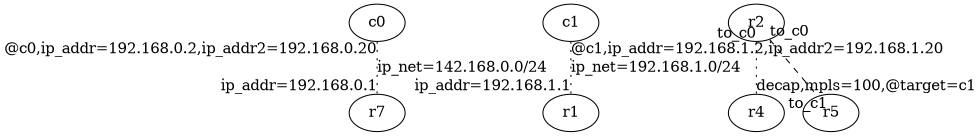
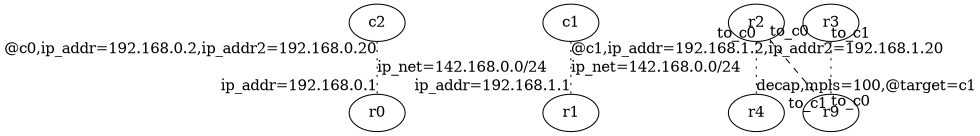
(377, 23) -> (377, 23)
none -> (831, 23)
(656, 68) -> (656, 68)
(377, 113) -> (377, 113)
(831, 113) -> (831, 113)
